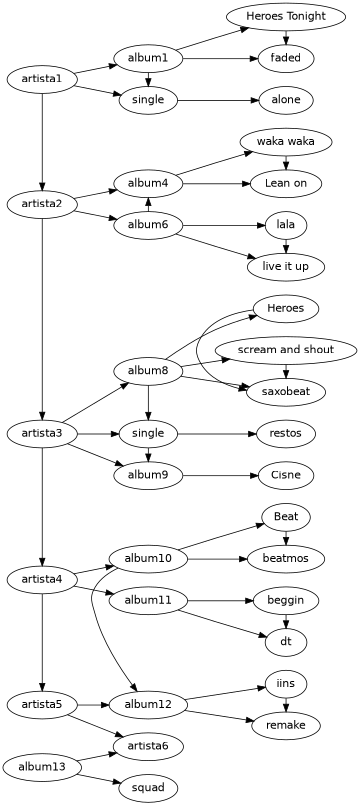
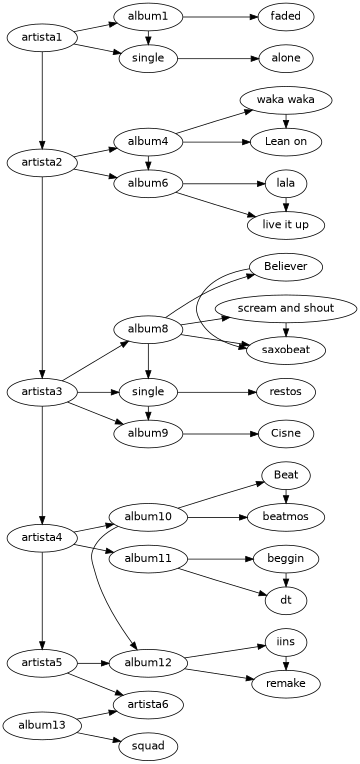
(286, 17) -> none
(148, 209) -> (148, 159)
(286, 309) -> (286, 267)
